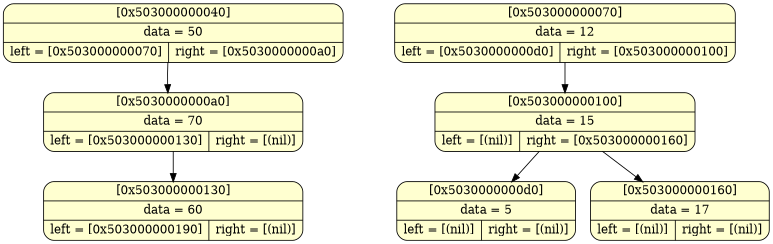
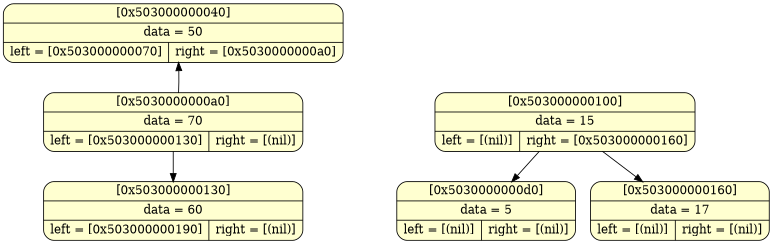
(565, 33) -> none
(168, 73) -> (179, 82)
